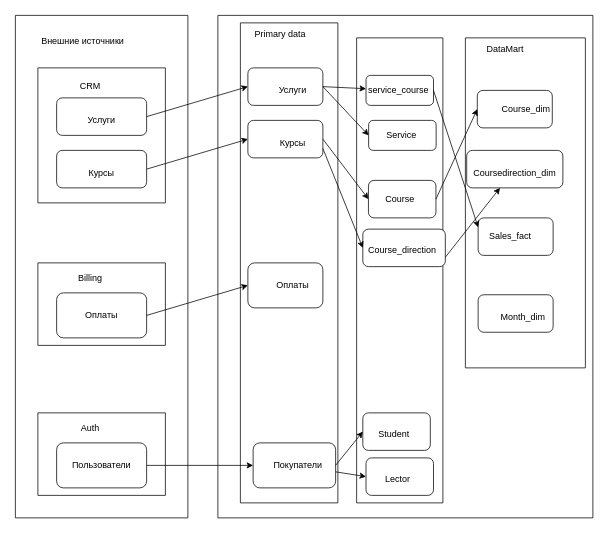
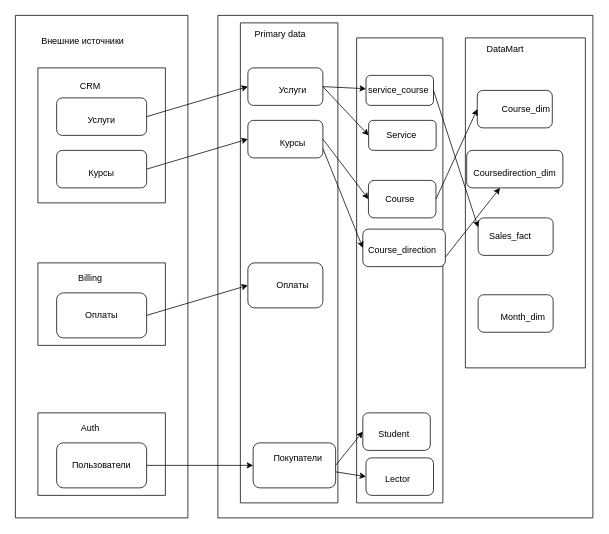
(298, 465) -> (298, 458)
